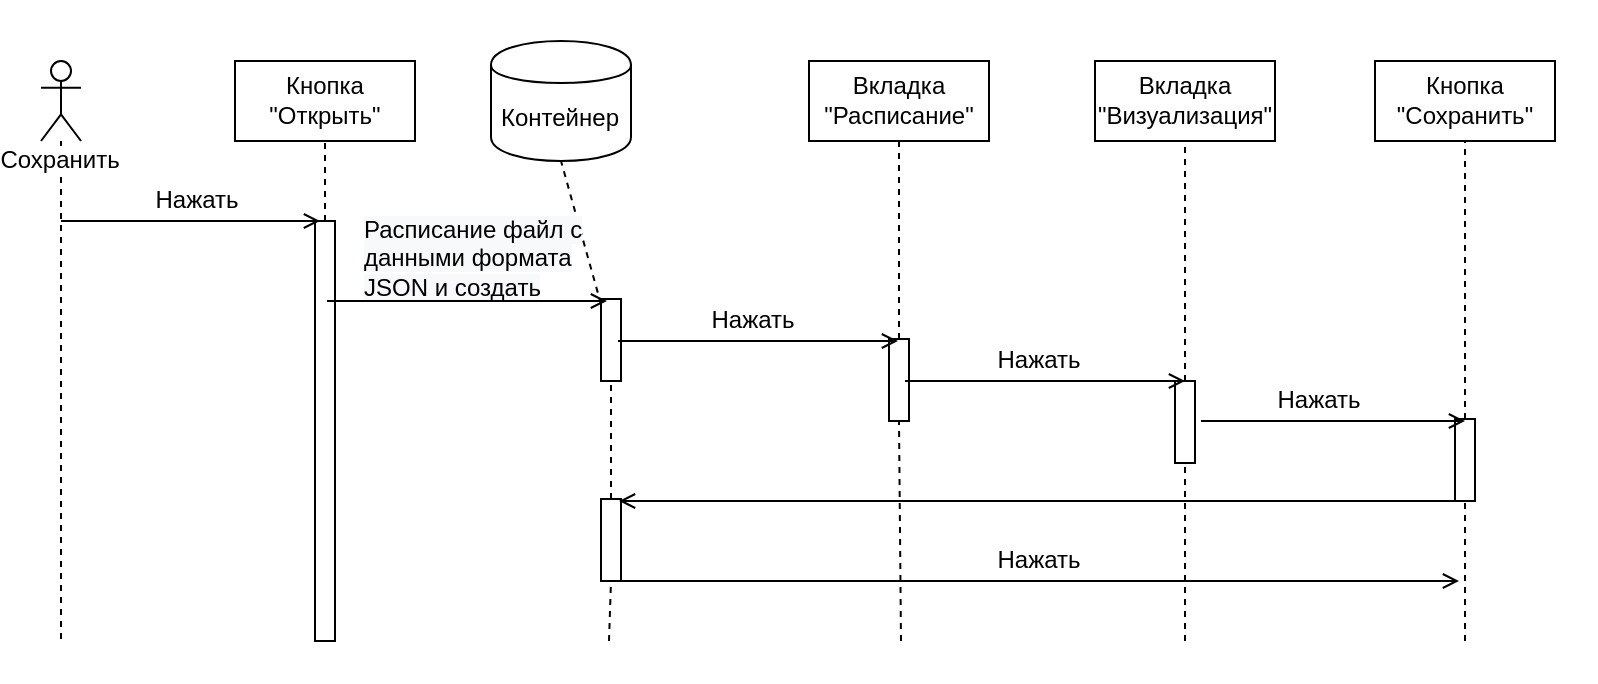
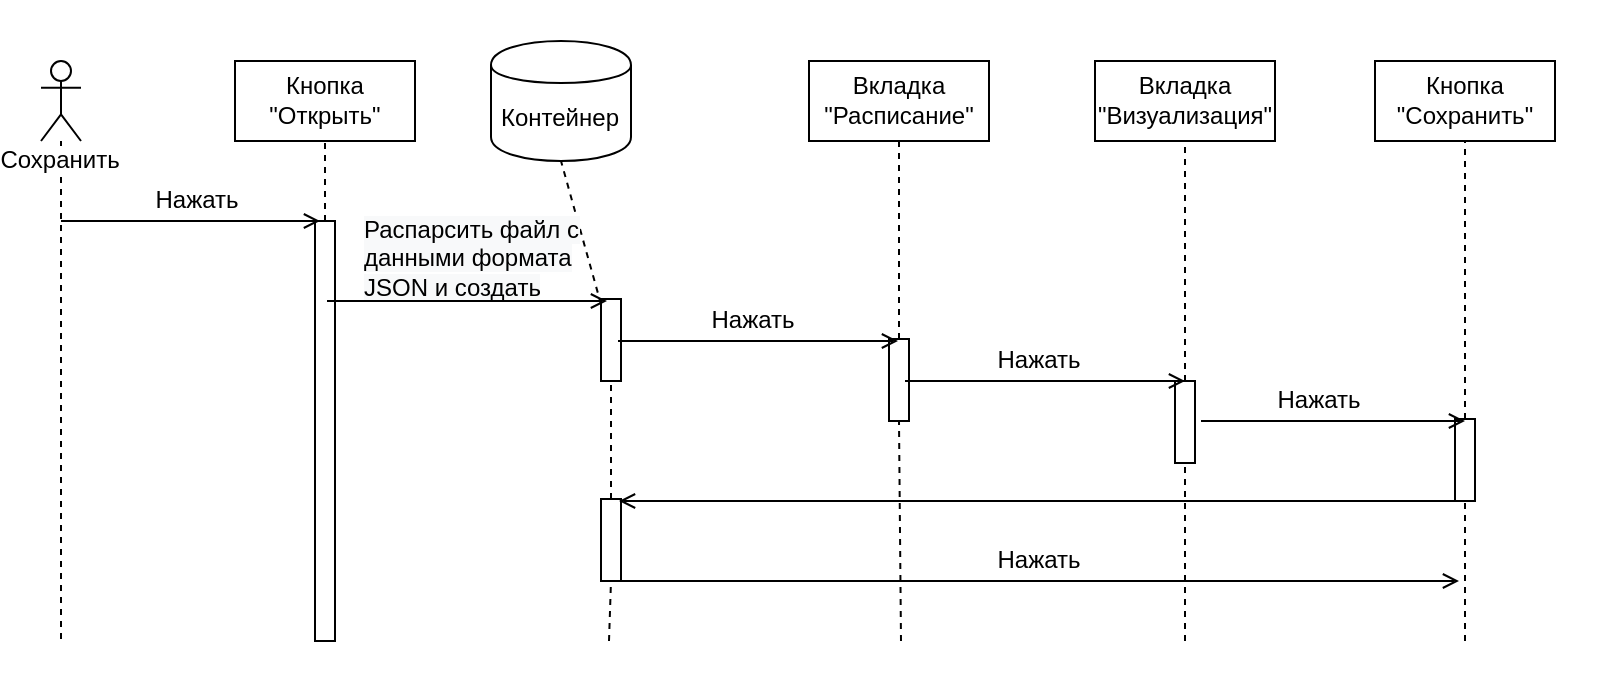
(483, 260) -> (483, 260)
